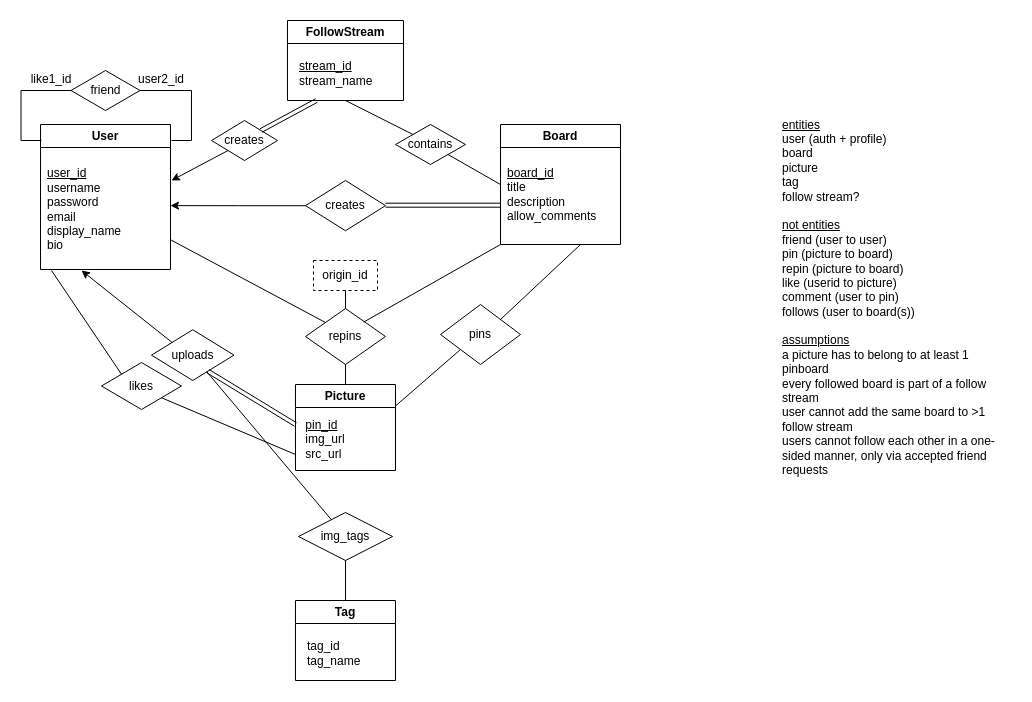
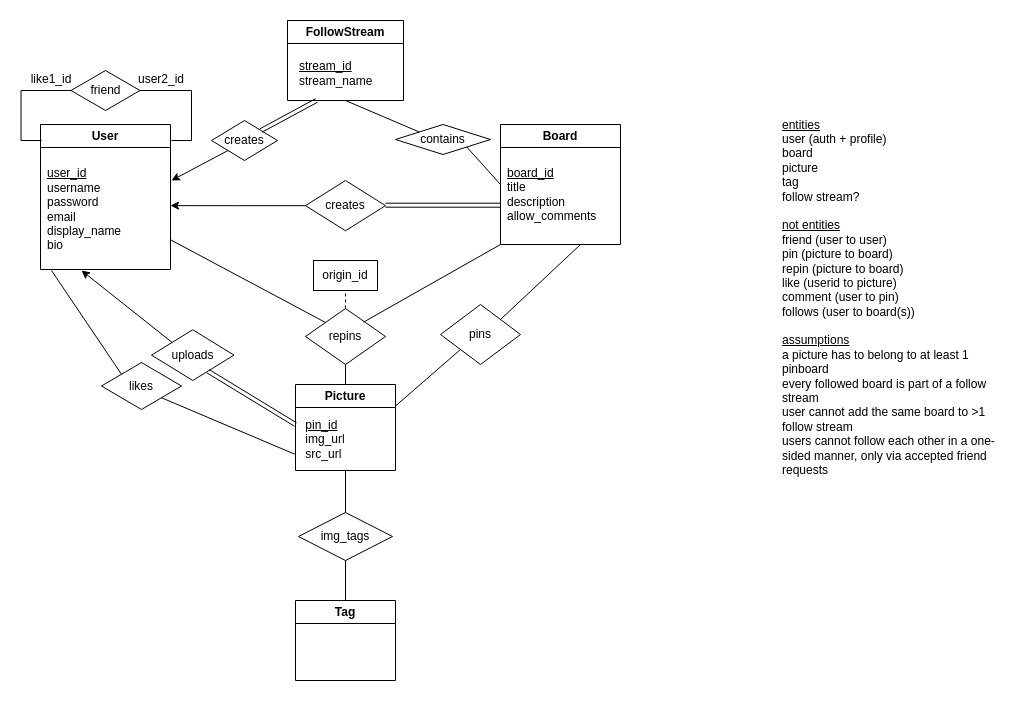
(431, 145) -> (443, 140)
(346, 276) -> (346, 276)
(346, 299) -> (346, 299)
(271, 448) -> (346, 493)
(336, 654) -> none
